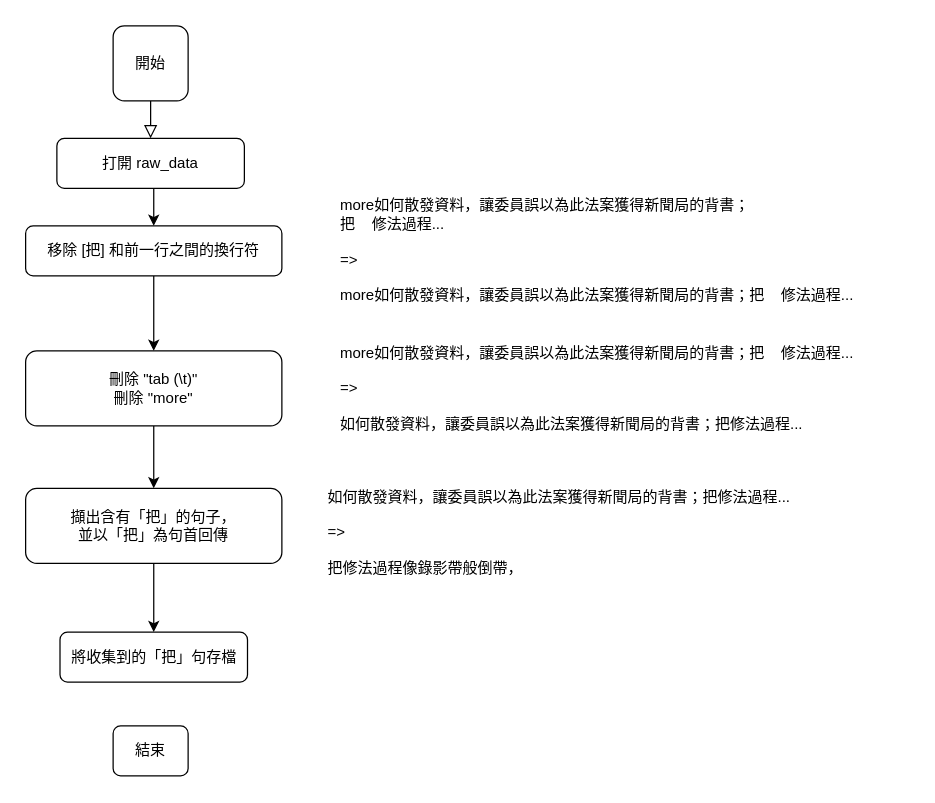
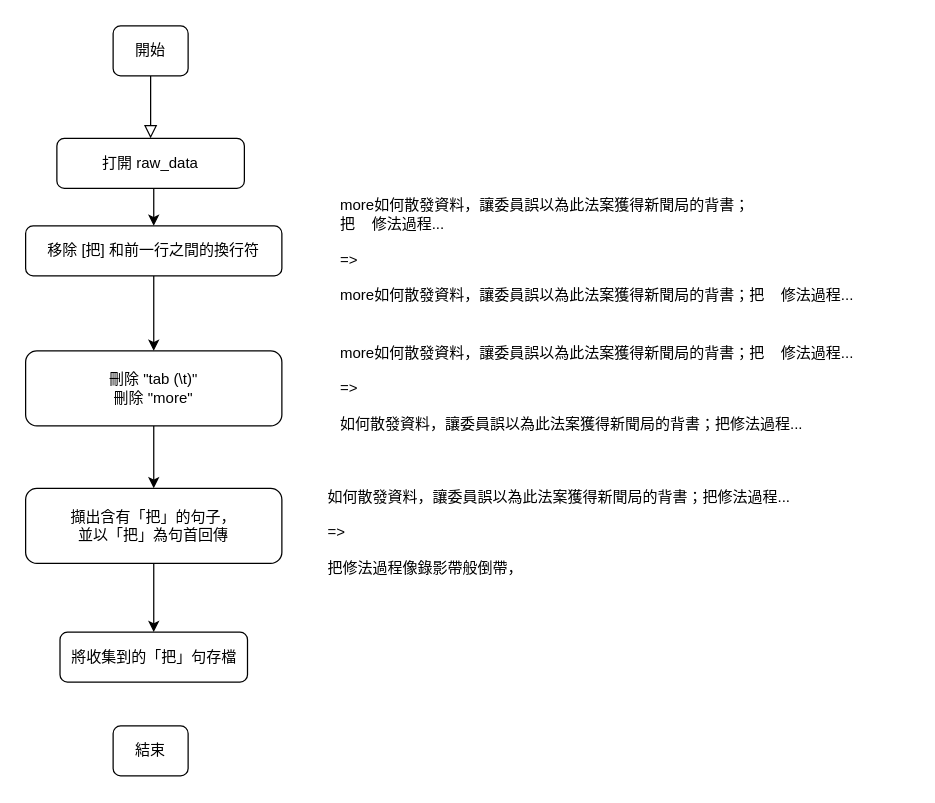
(151, 63) -> (151, 51)
